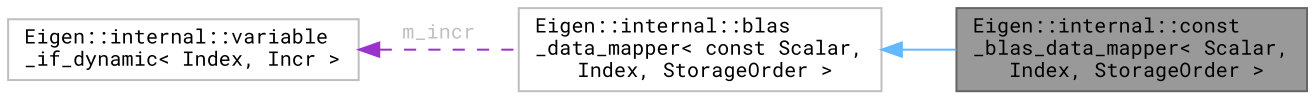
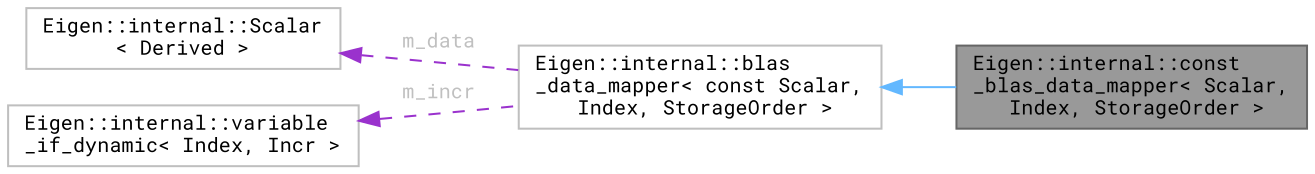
none -> (183, 39)
